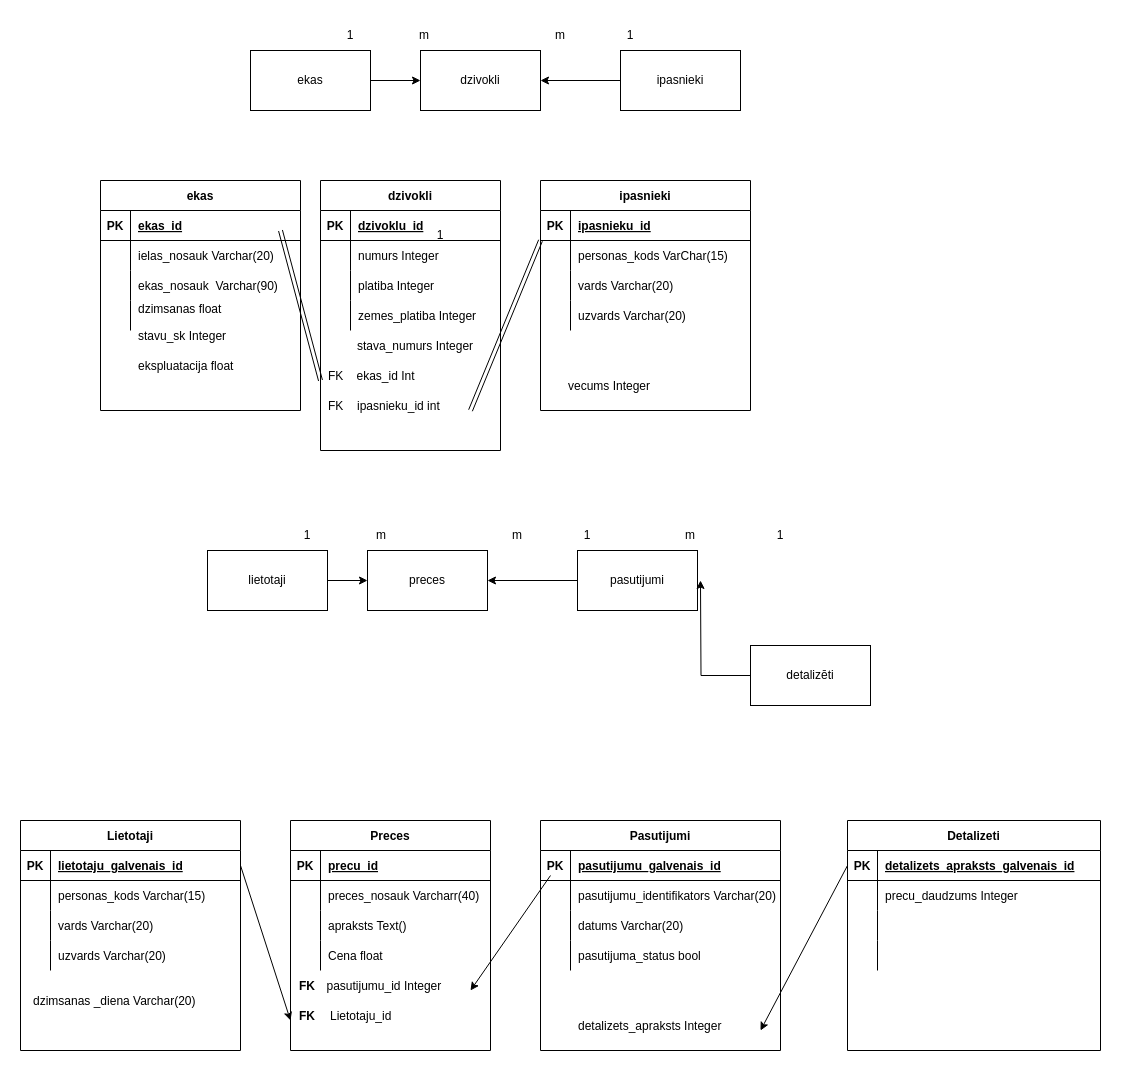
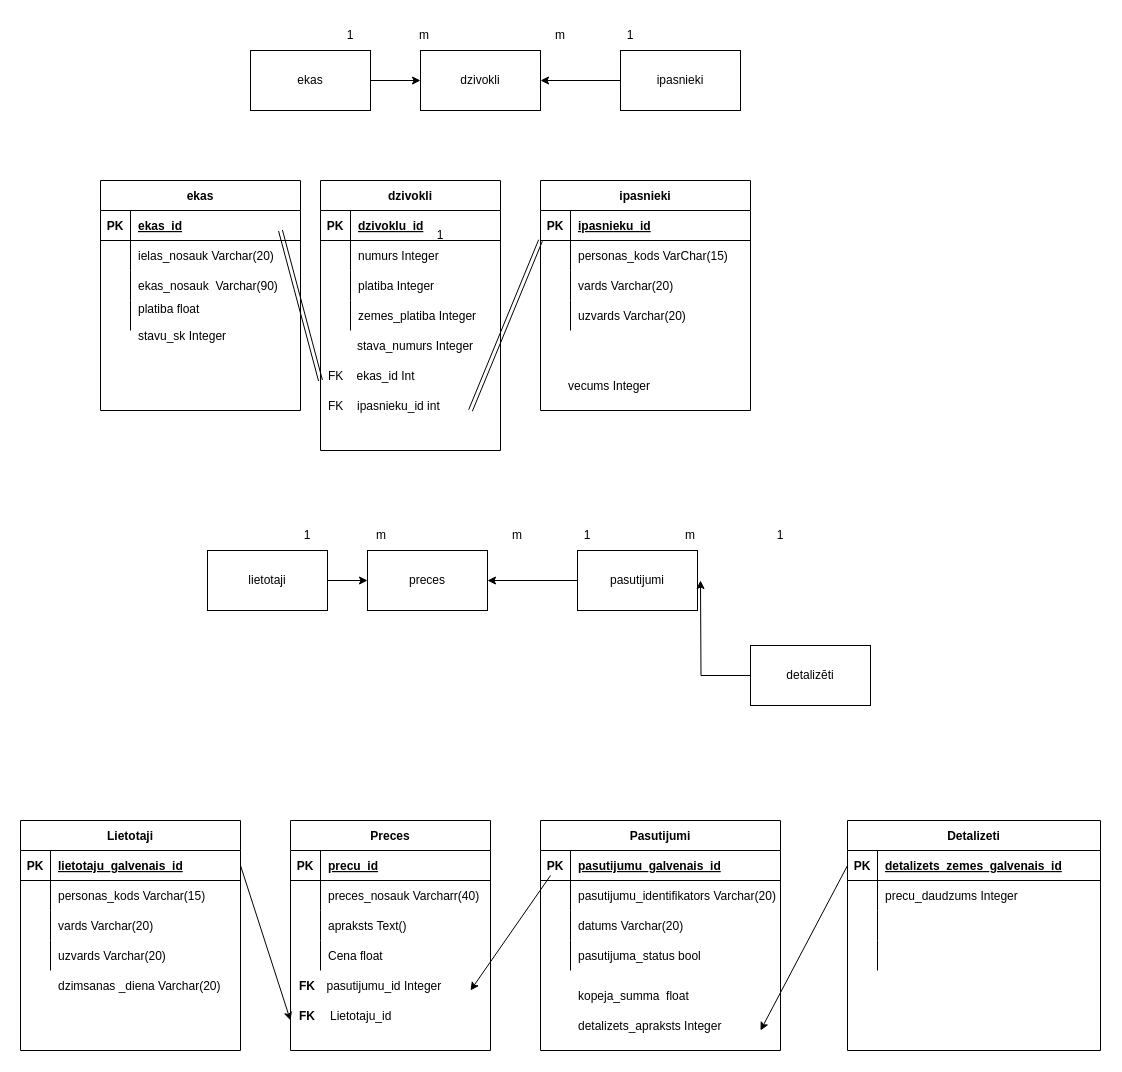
(184, 309) -> (175, 309)
(216, 366) -> none
(985, 866) -> (975, 866)
none -> (676, 996)
(121, 1001) -> (146, 986)
